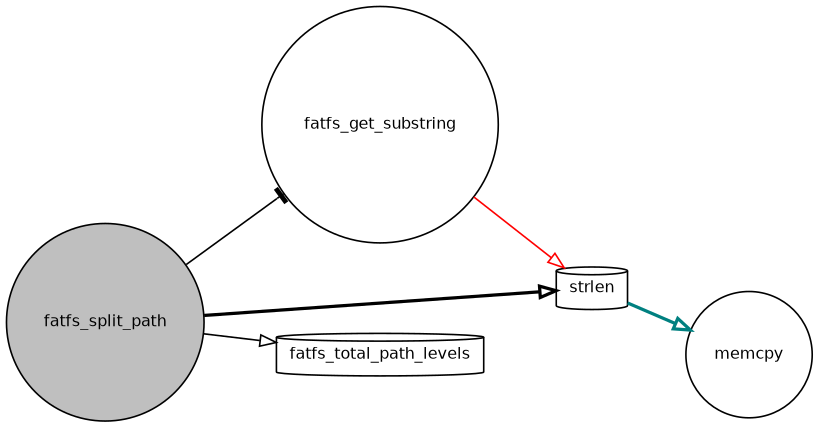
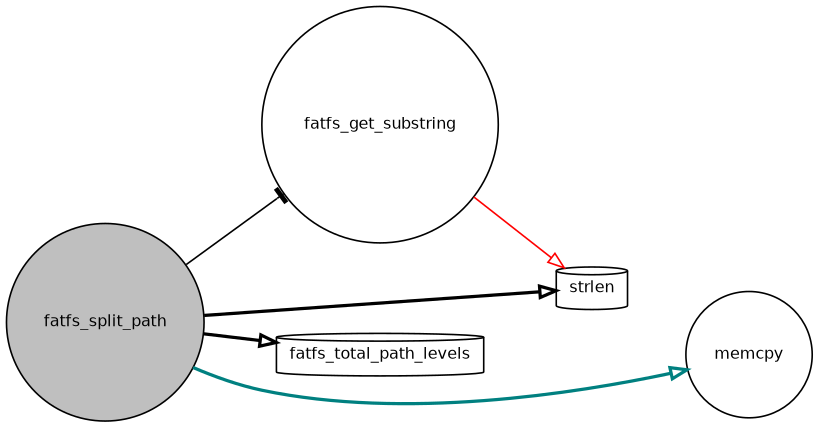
(651, 313) -> (431, 403)
(232, 337) -> (232, 337)
